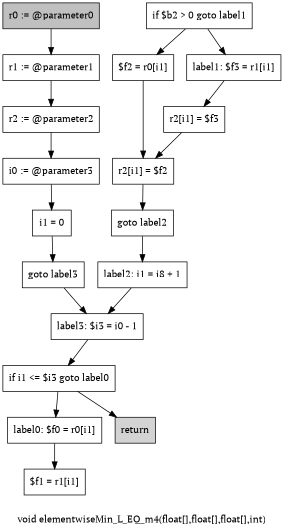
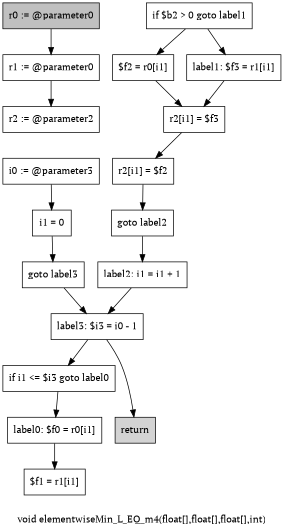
(51, 68) -> (51, 68)
(143, 116) -> (166, 91)
(51, 142) -> none
(142, 275) -> (142, 275)
(94, 402) -> (124, 373)
